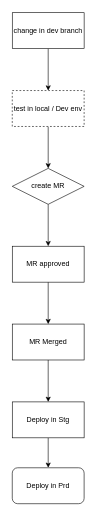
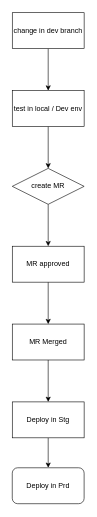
(48, 108) -> (48, 108)
